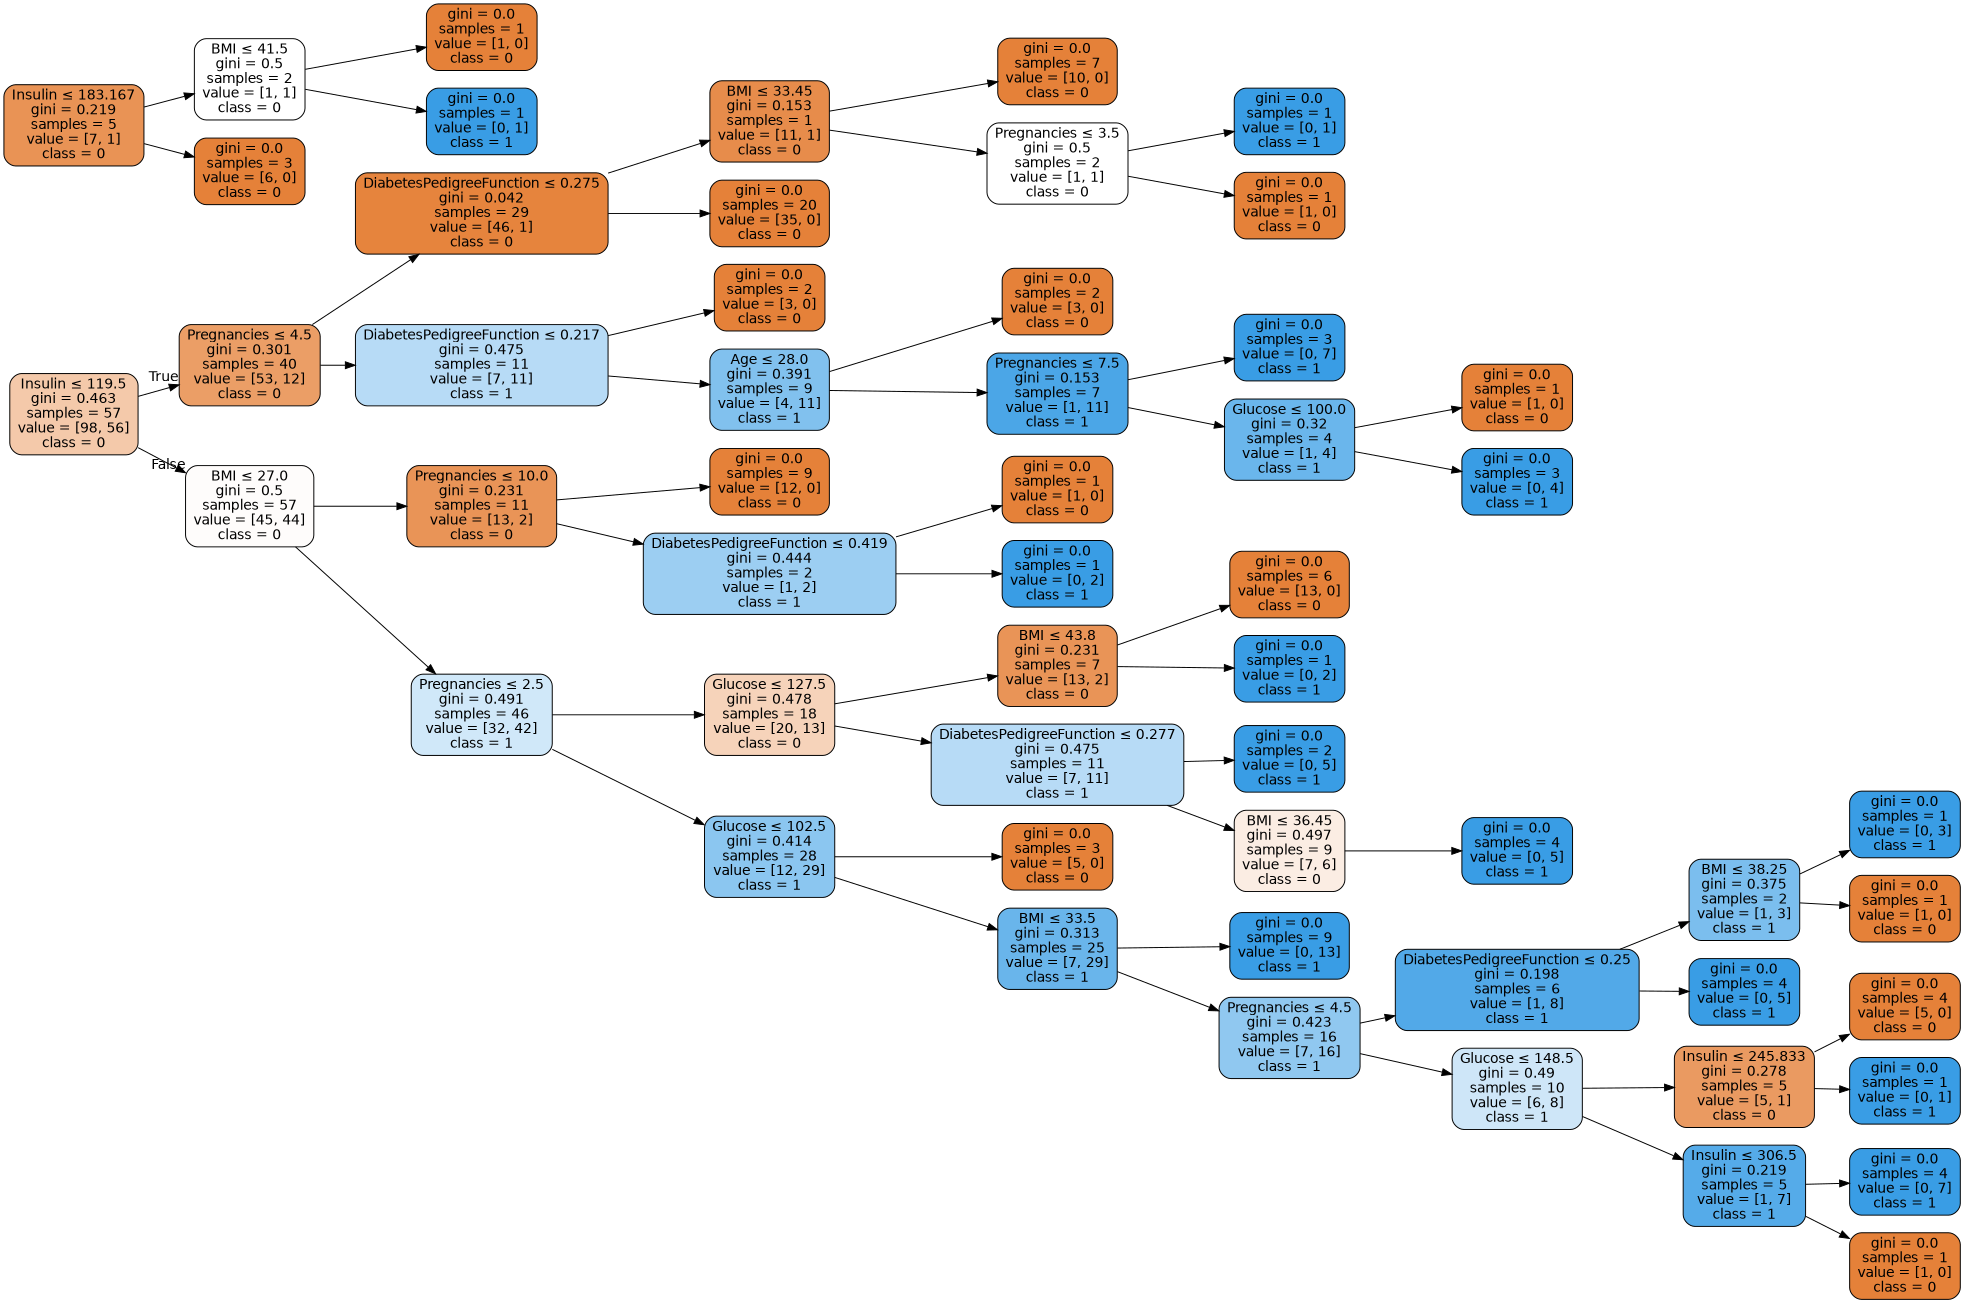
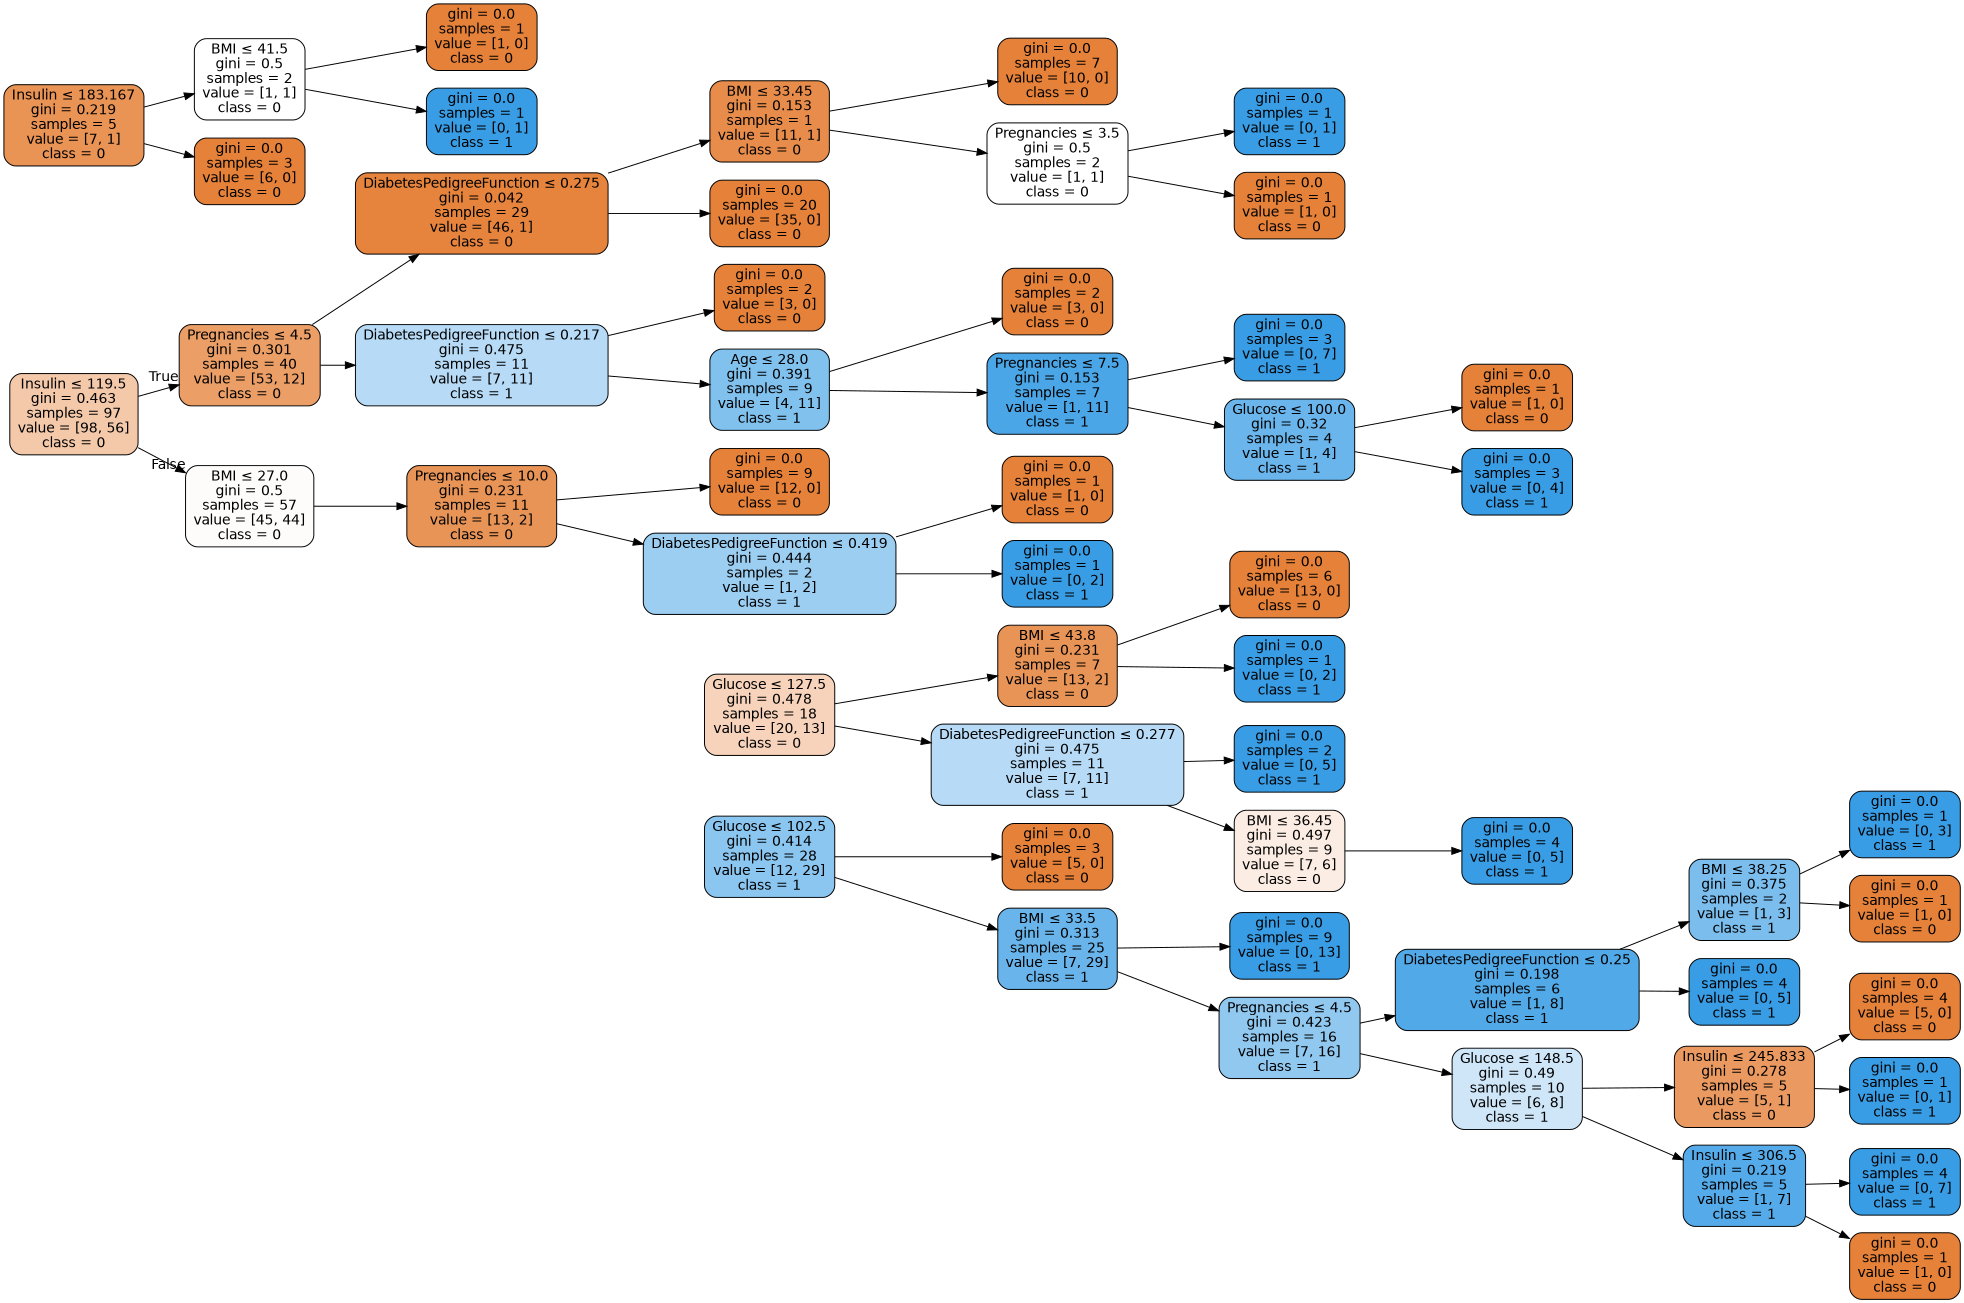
(74, 414) -> (74, 414)
(482, 715) -> none
